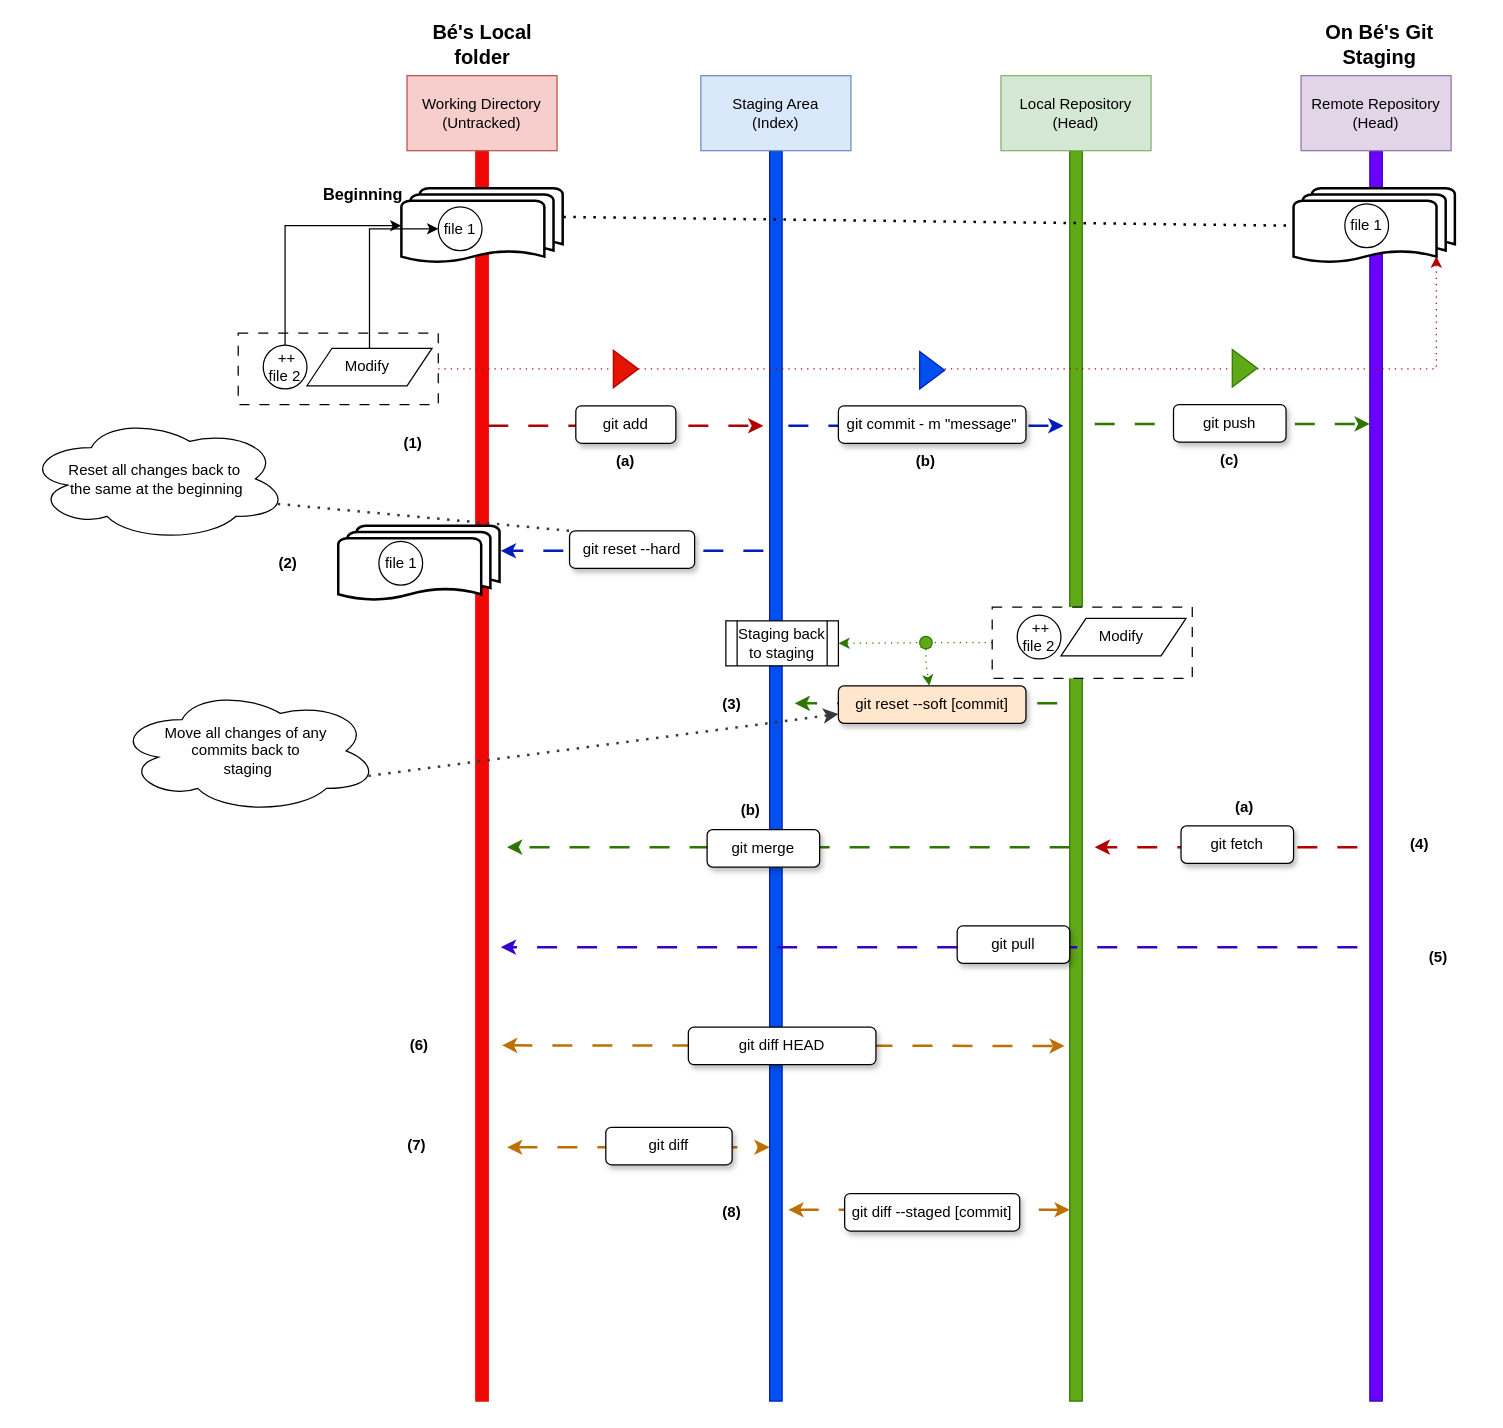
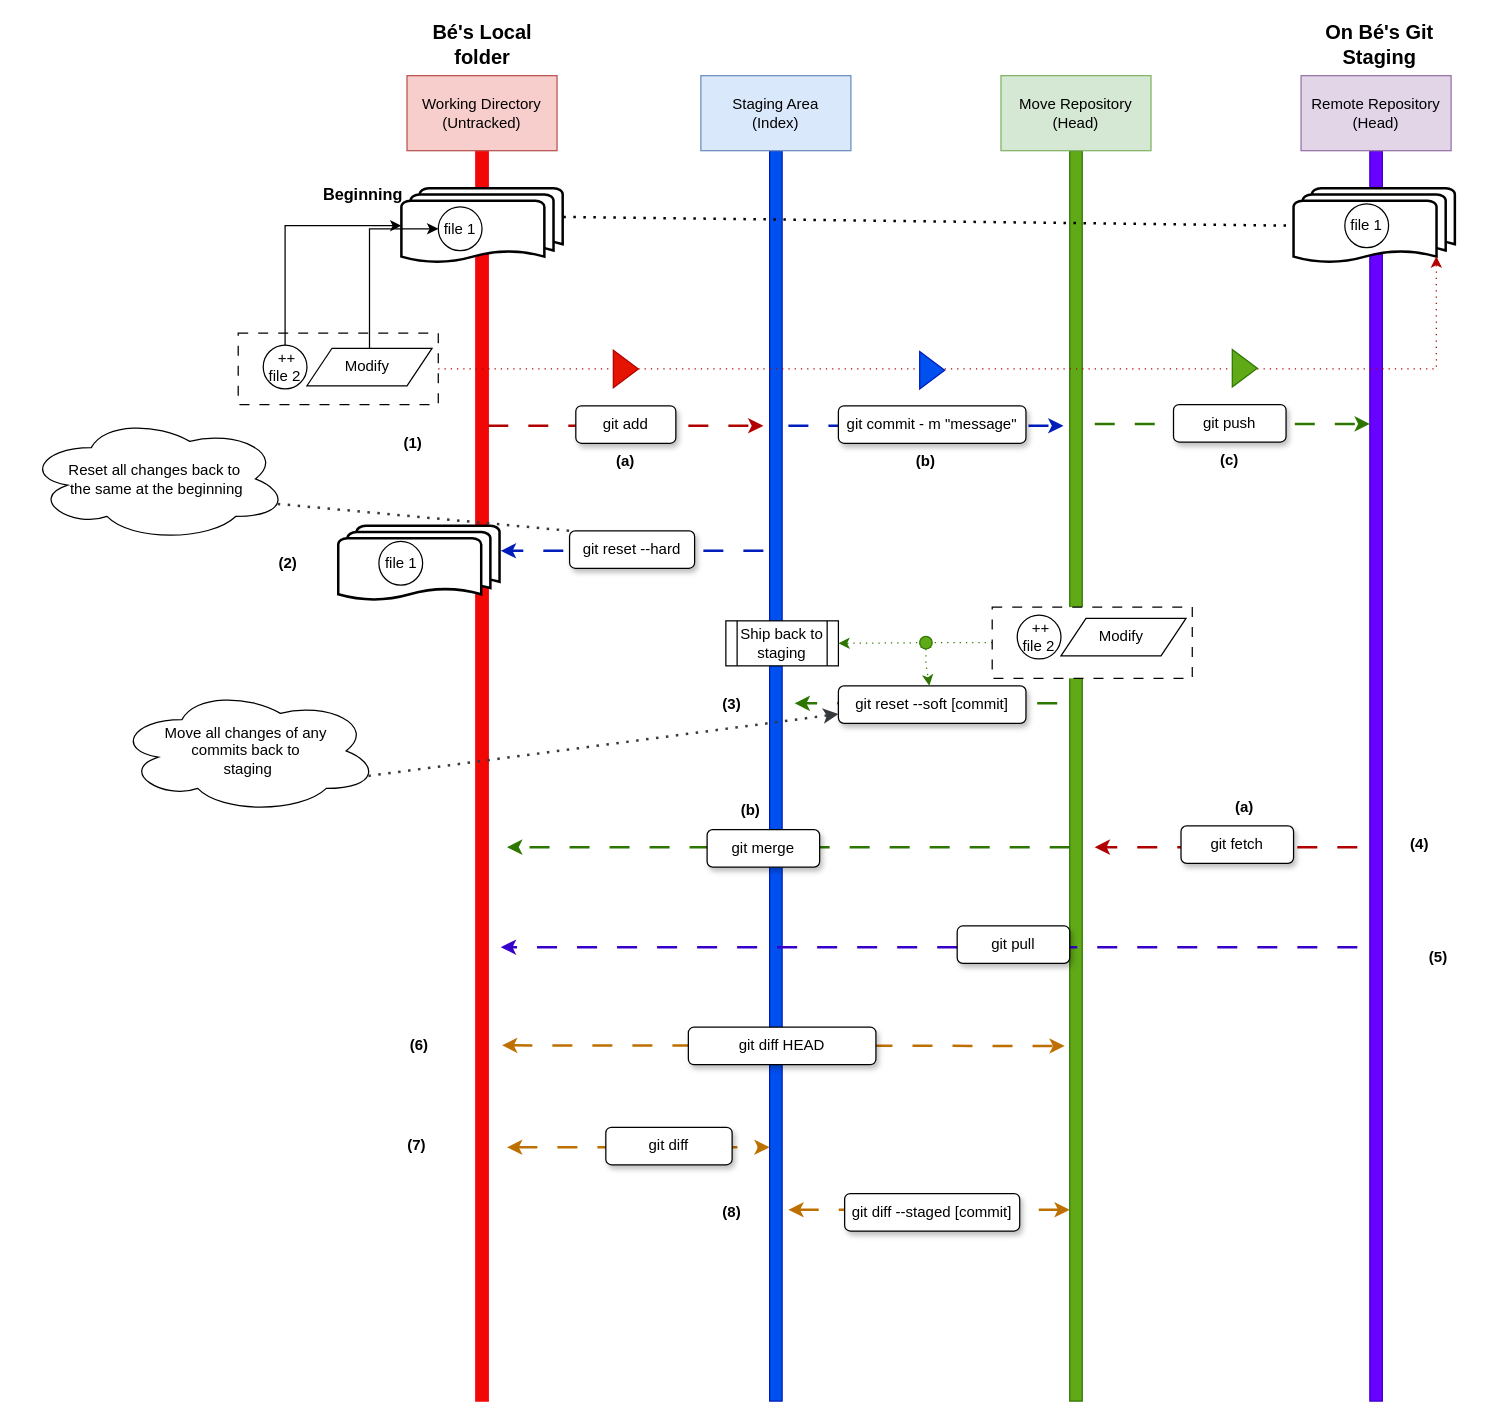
(1076, 113) -> (1076, 113)
(782, 643) -> (782, 643)
(932, 704) -> (932, 704)
